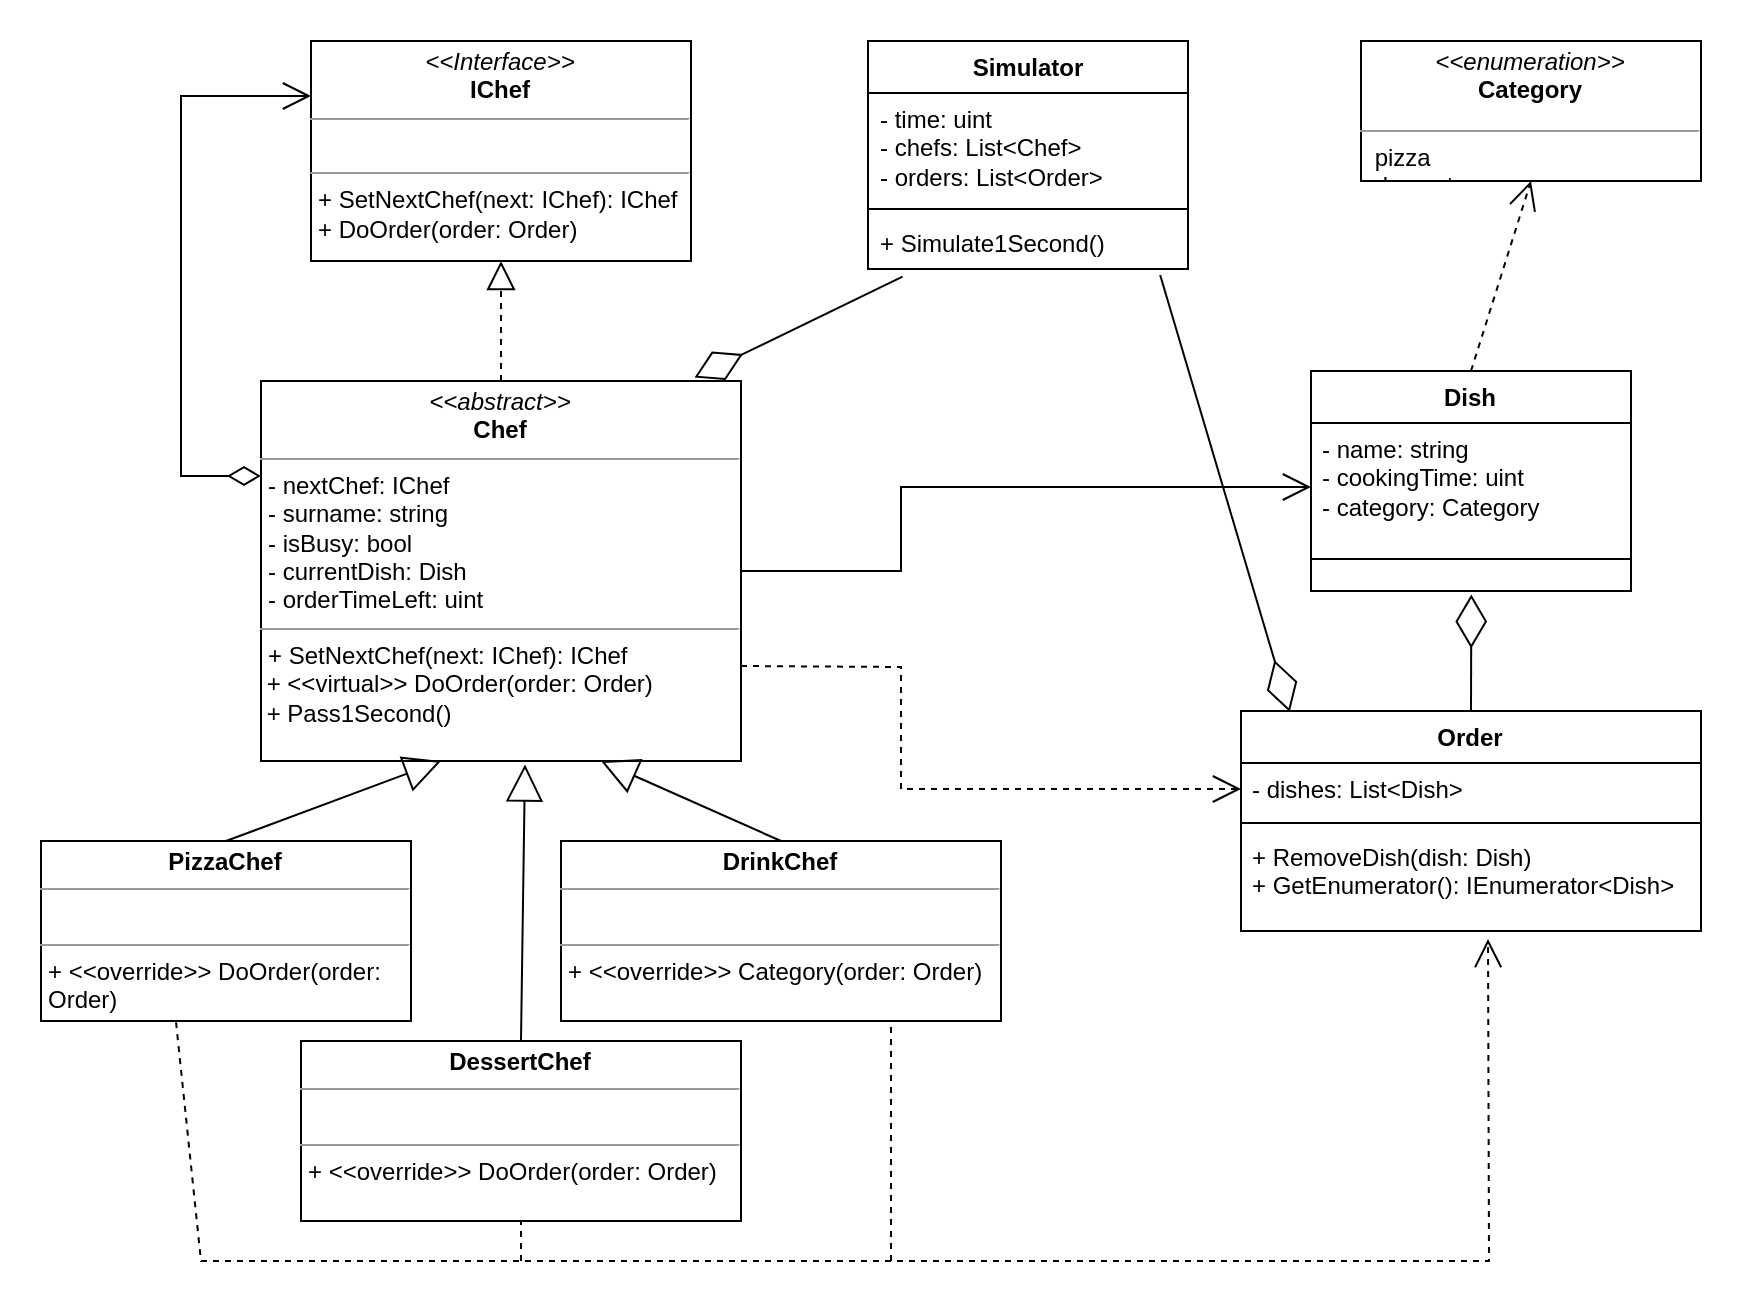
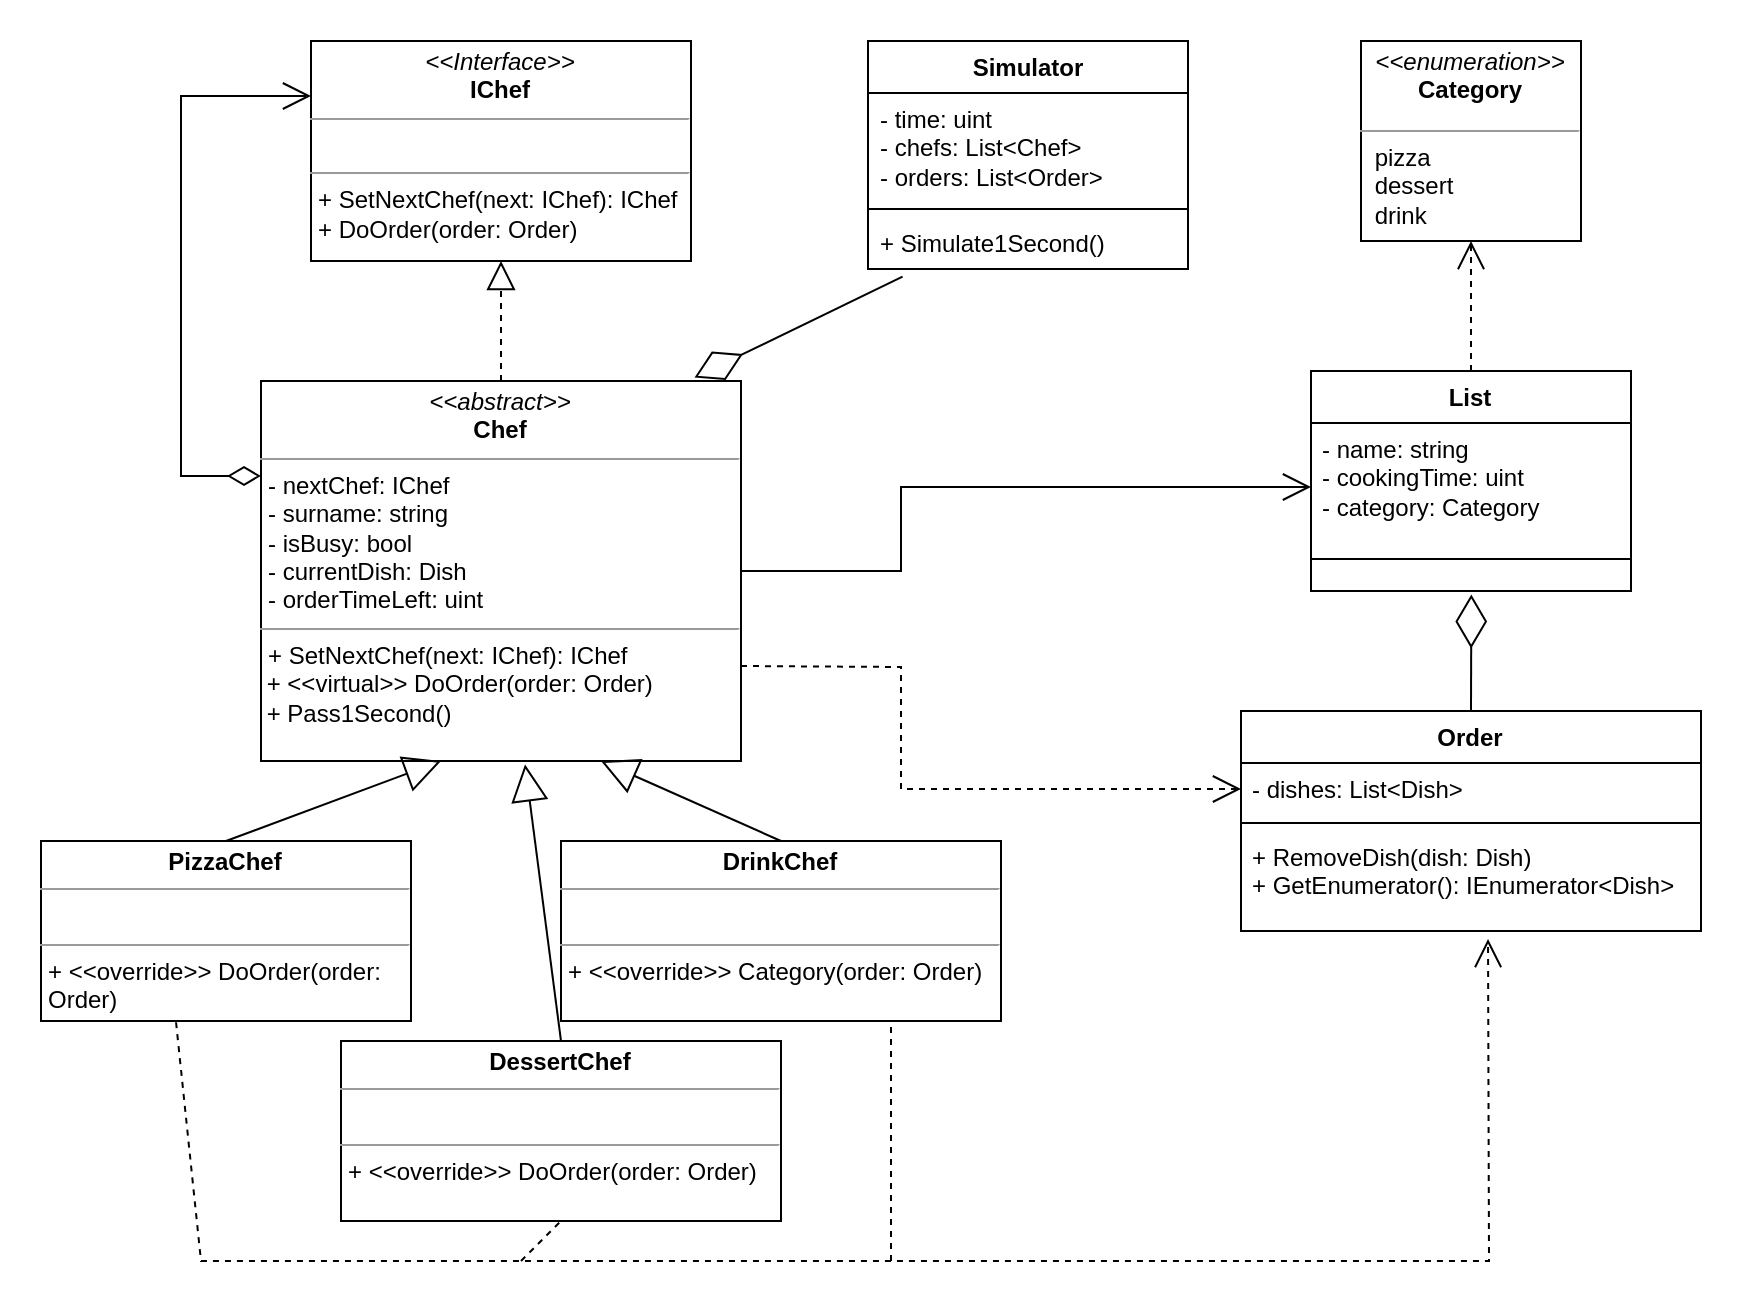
(1531, 111) -> (1471, 141)
(1471, 399) -> (1471, 399)
(1217, 468) -> none
(521, 1131) -> (561, 1131)
